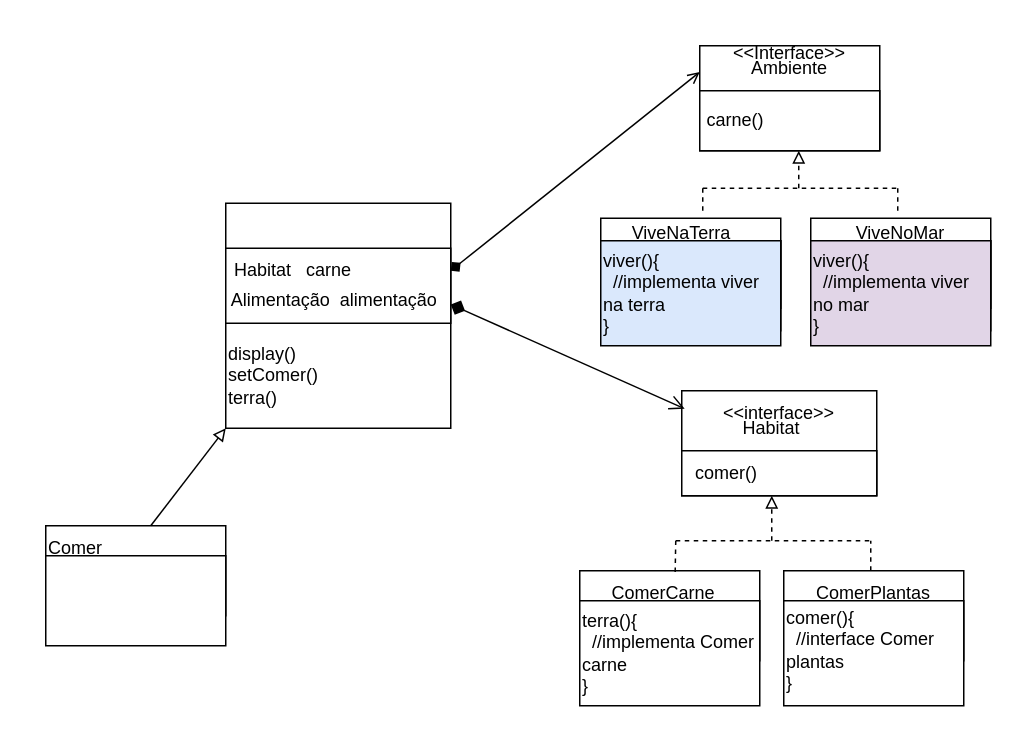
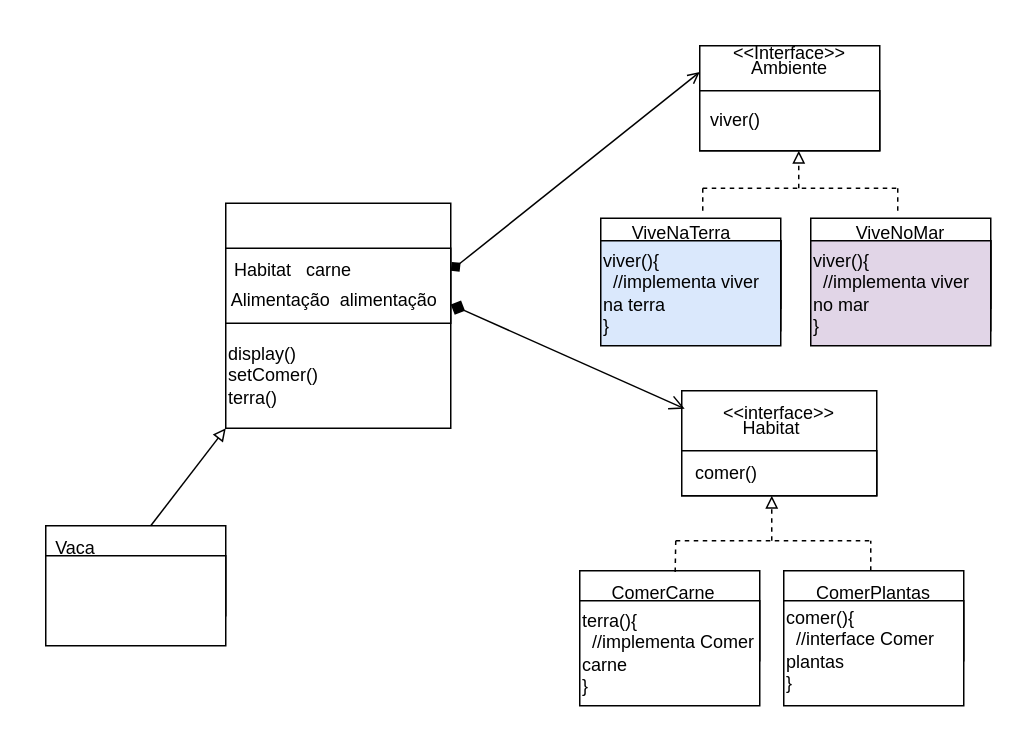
(736, 121) -> (736, 121)
(76, 548) -> (76, 548)
